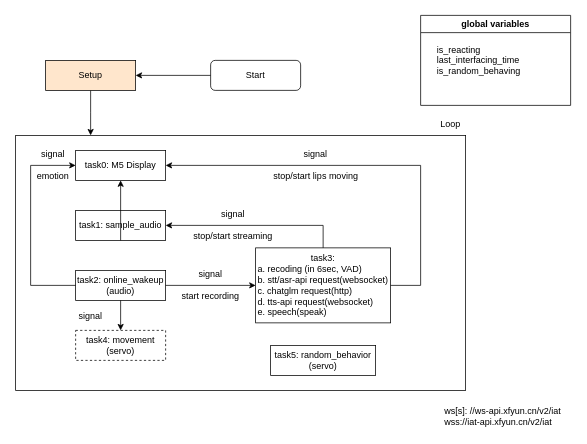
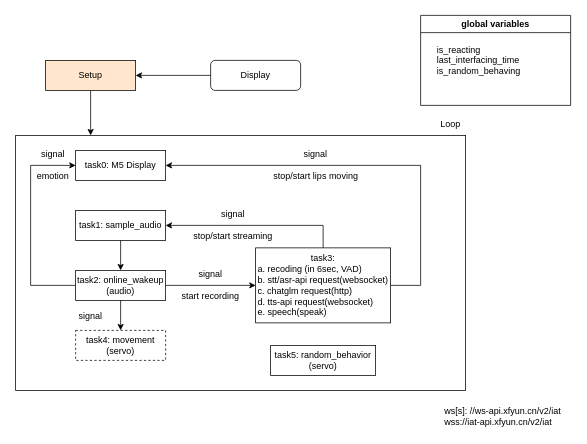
(255, 75) -> (255, 75)
(120, 213) -> (120, 252)
